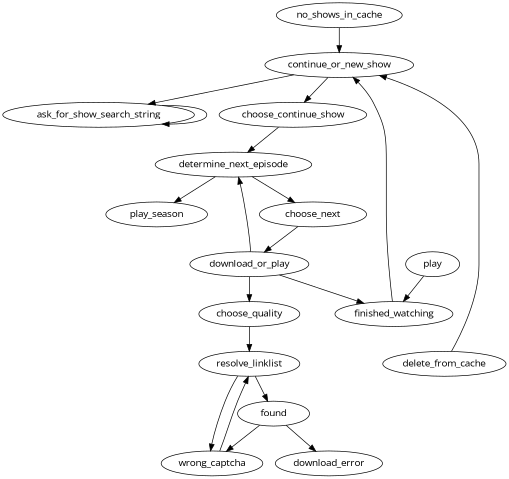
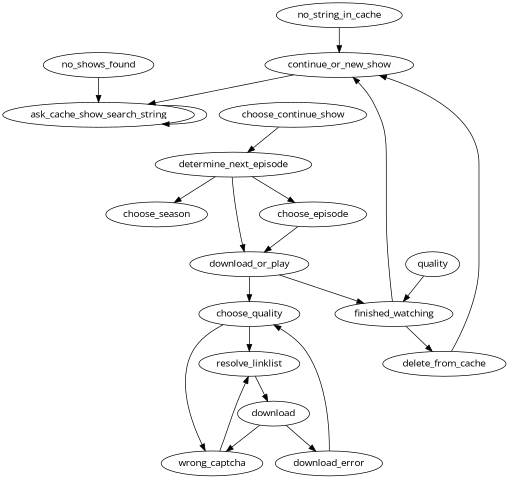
(339, 15) -> (339, 15)
none -> (99, 65)
(319, 87) -> none
(99, 115) -> (99, 115)
(157, 214) -> (157, 214)
(313, 214) -> (313, 214)
(247, 218) -> (236, 211)
(433, 264) -> (433, 264)
none -> (417, 337)
none -> (320, 383)
(222, 409) -> (186, 378)
(274, 414) -> (274, 414)
